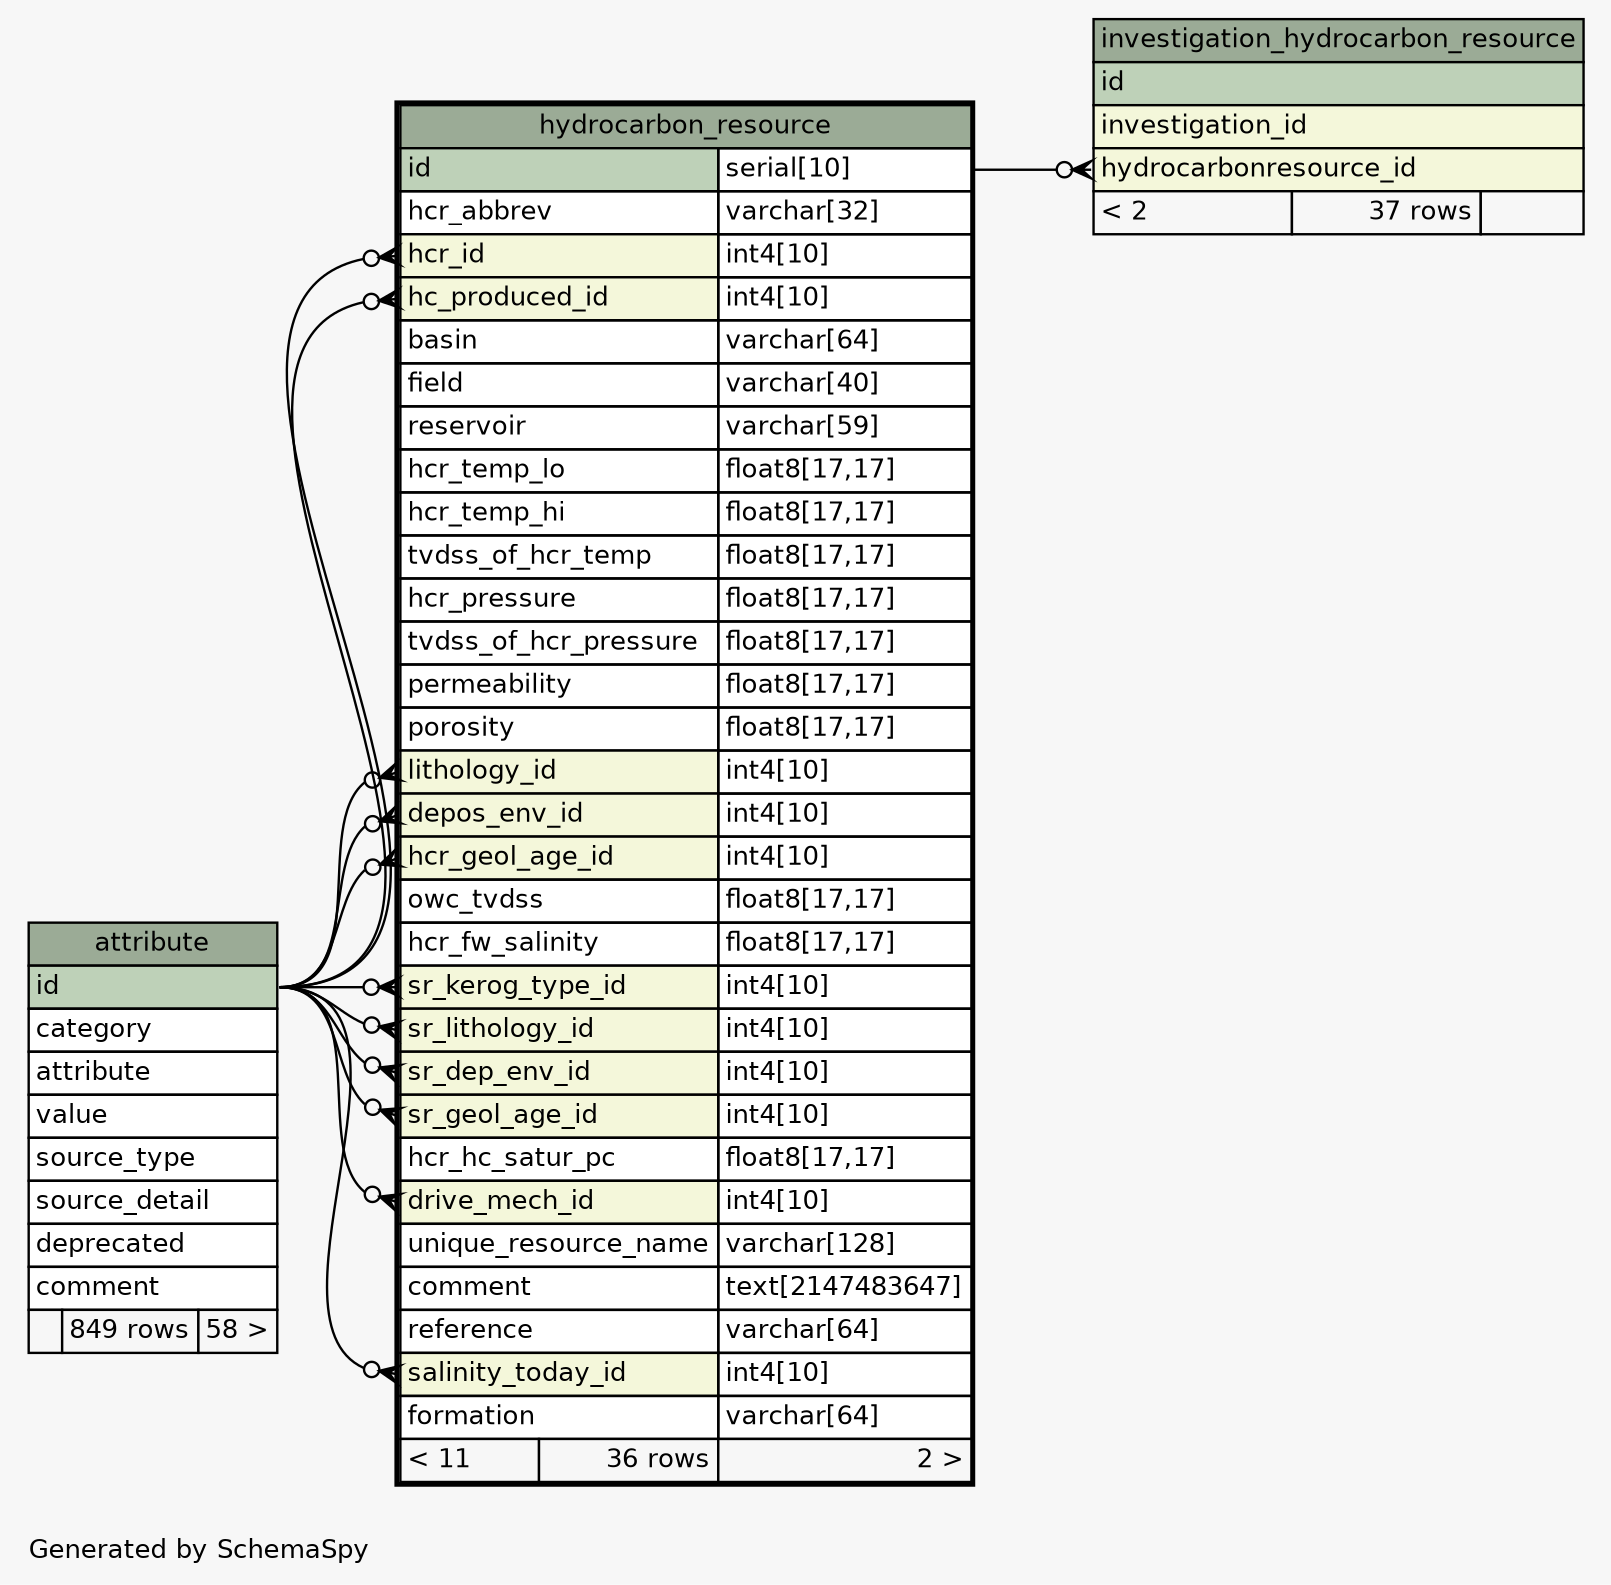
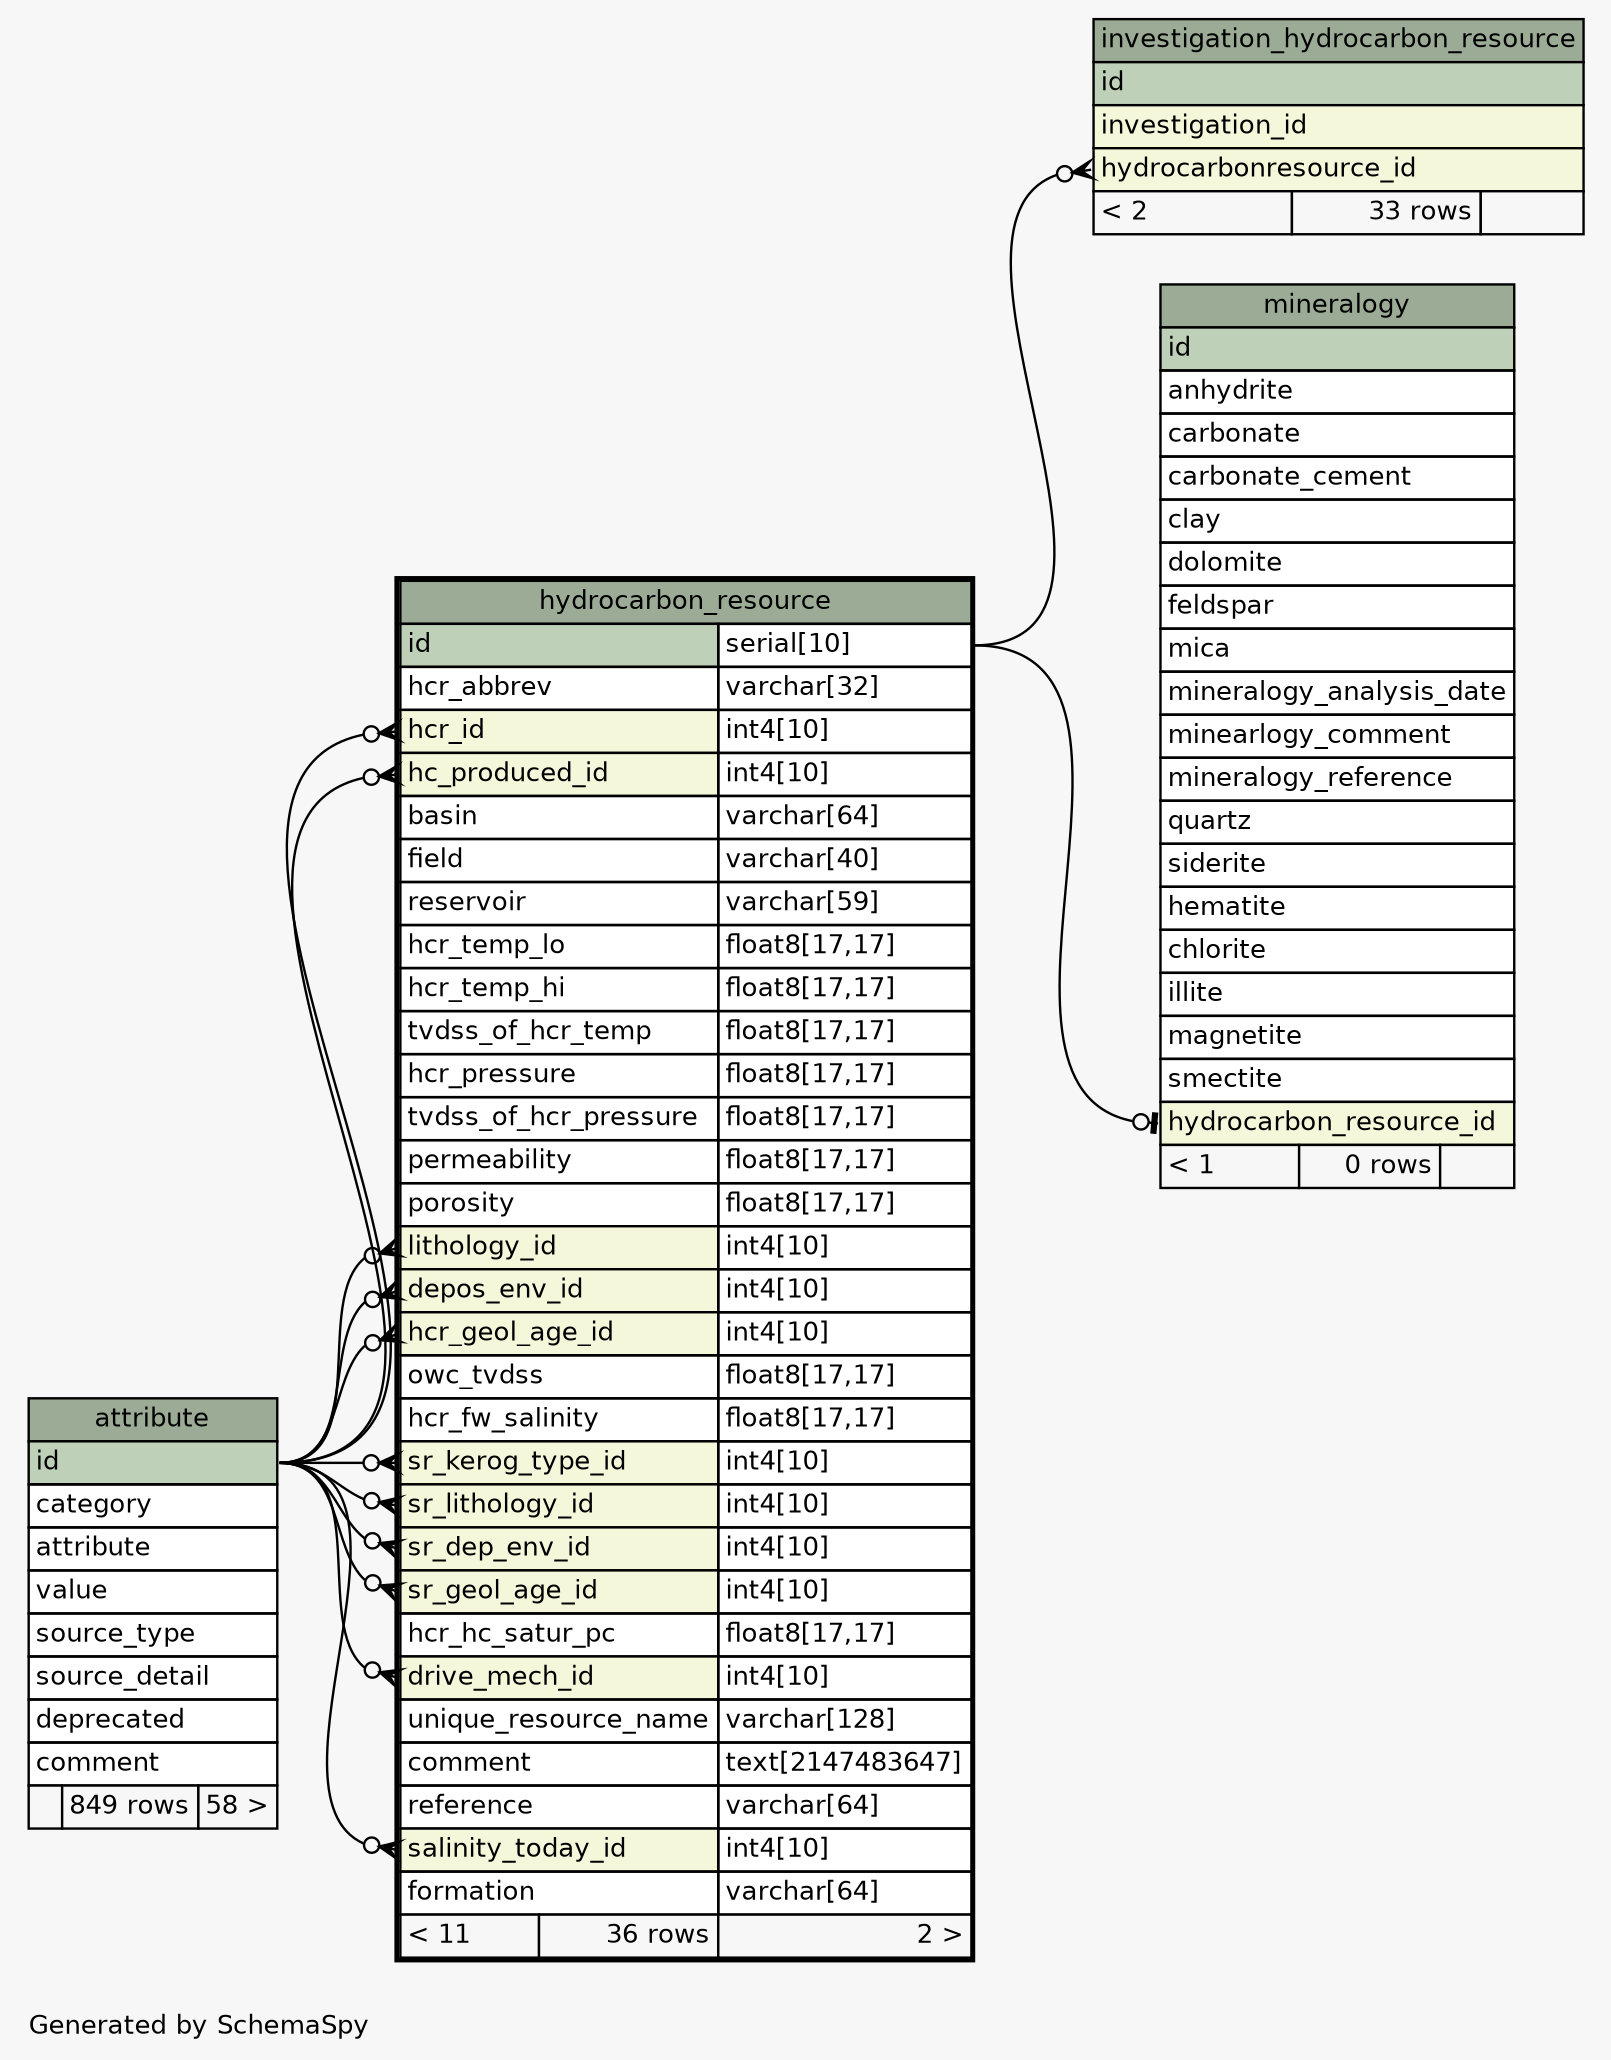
(1421, 212) -> (1421, 212)
none -> (1337, 736)
